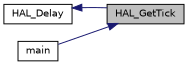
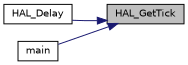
(95, 8) -> (85, 21)
